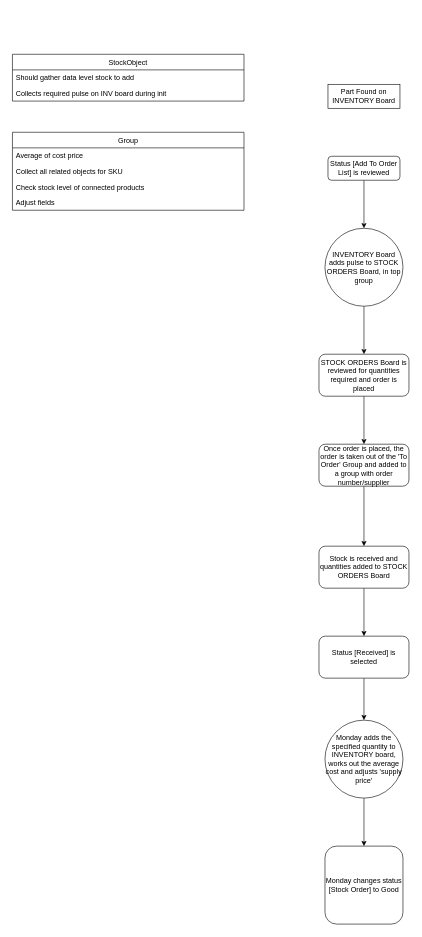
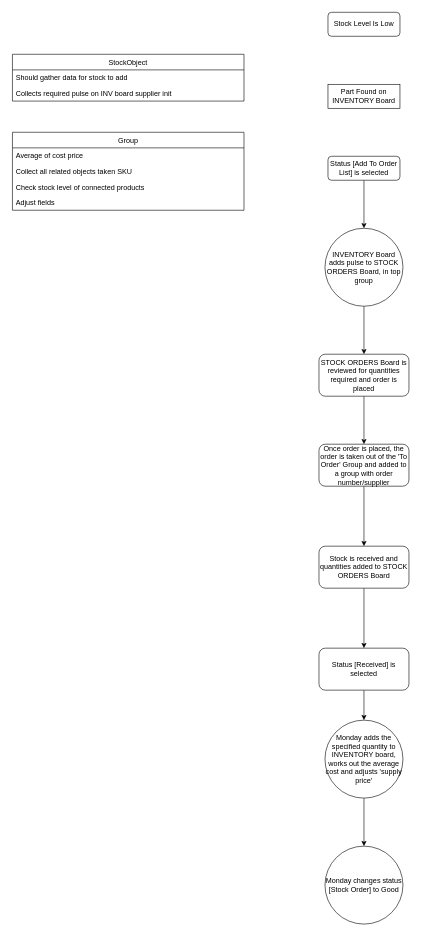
none -> (364, 24)
(82, 78) -> (80, 78)
(99, 94) -> (102, 94)
(364, 168) -> (364, 168)
(77, 172) -> (81, 172)
(364, 657) -> (364, 669)
(364, 885) -> (364, 885)
